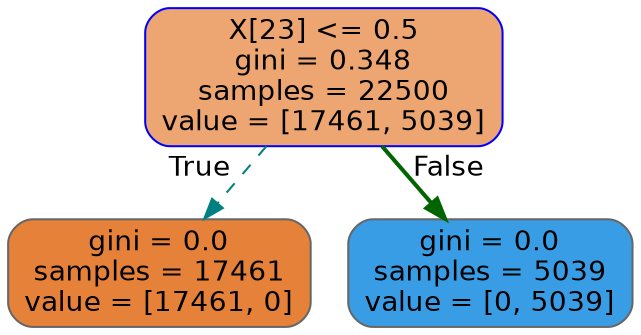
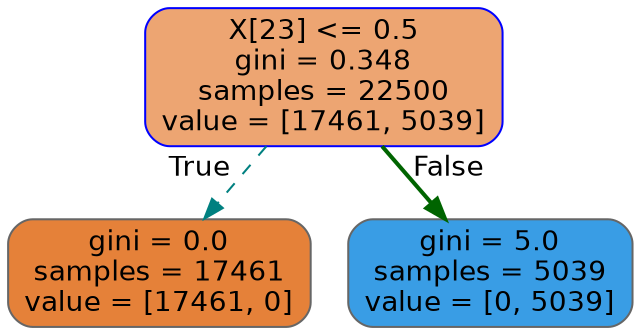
(490, 273) -> (490, 273)
